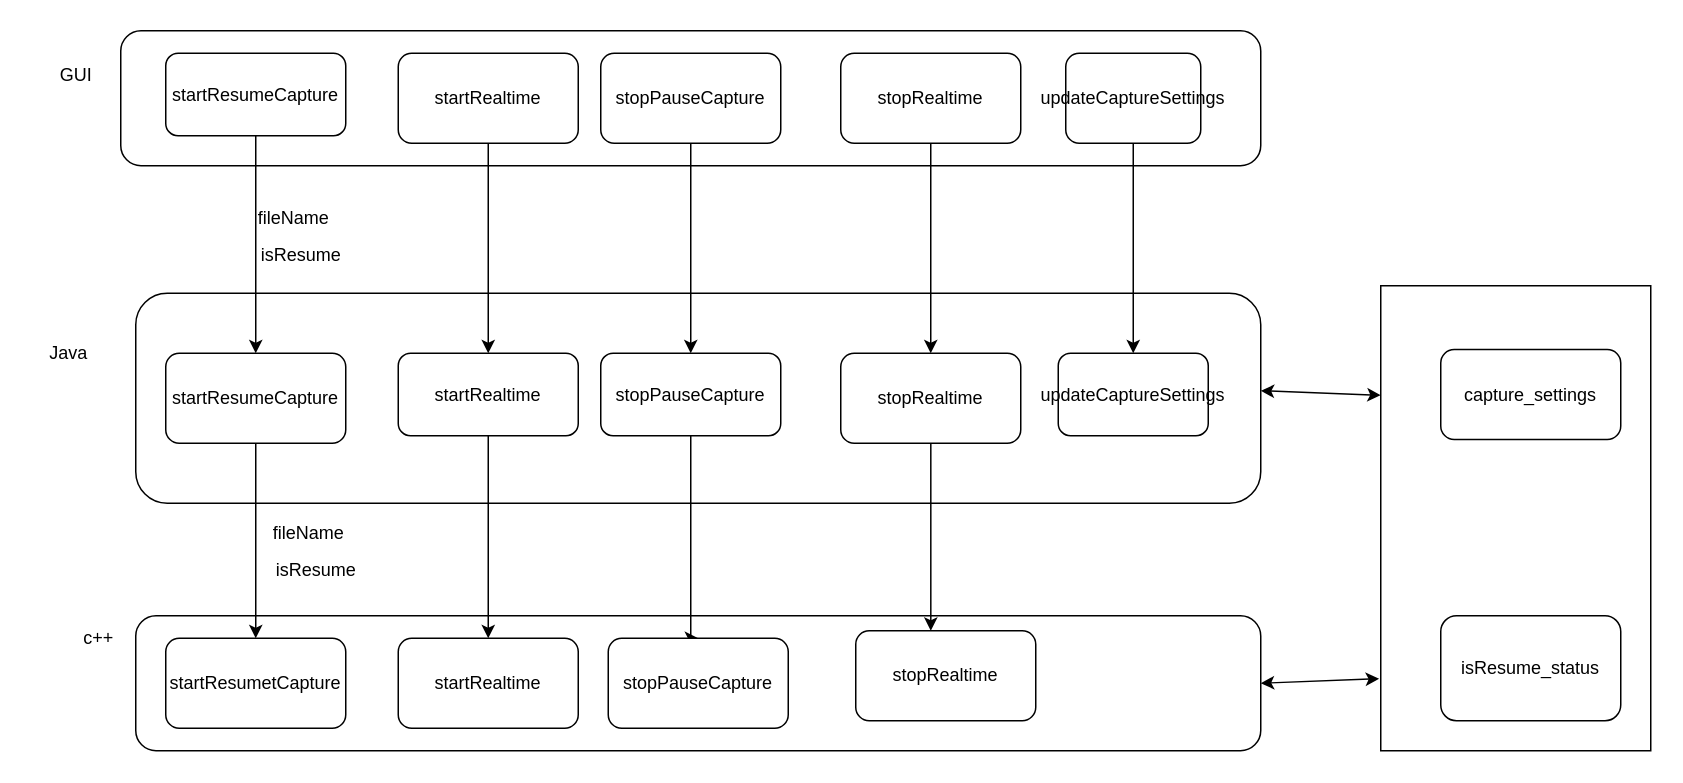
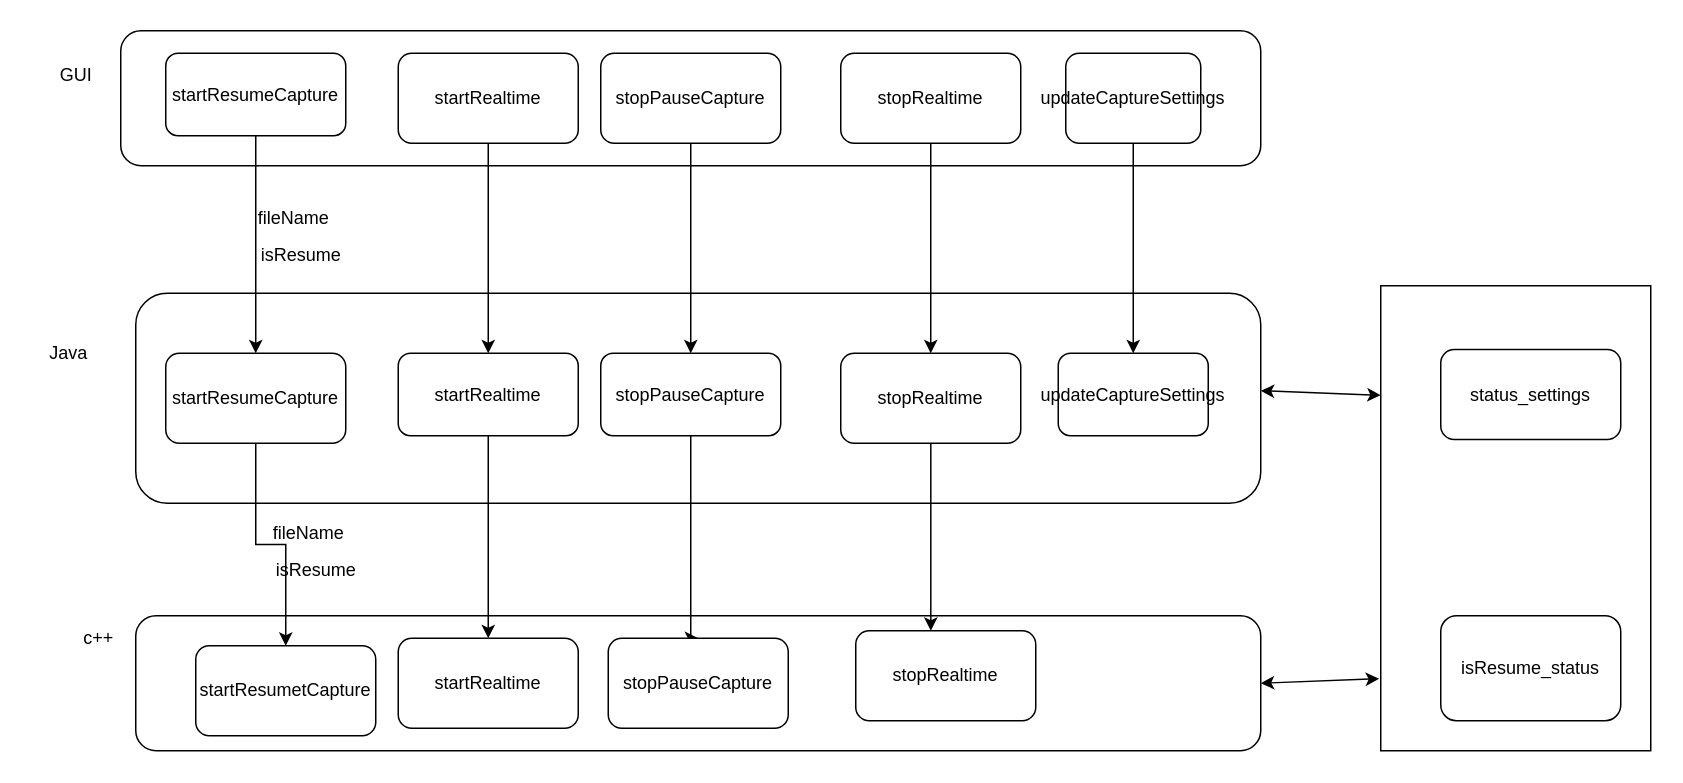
(1531, 395) -> (1531, 395)
(256, 683) -> (286, 691)
